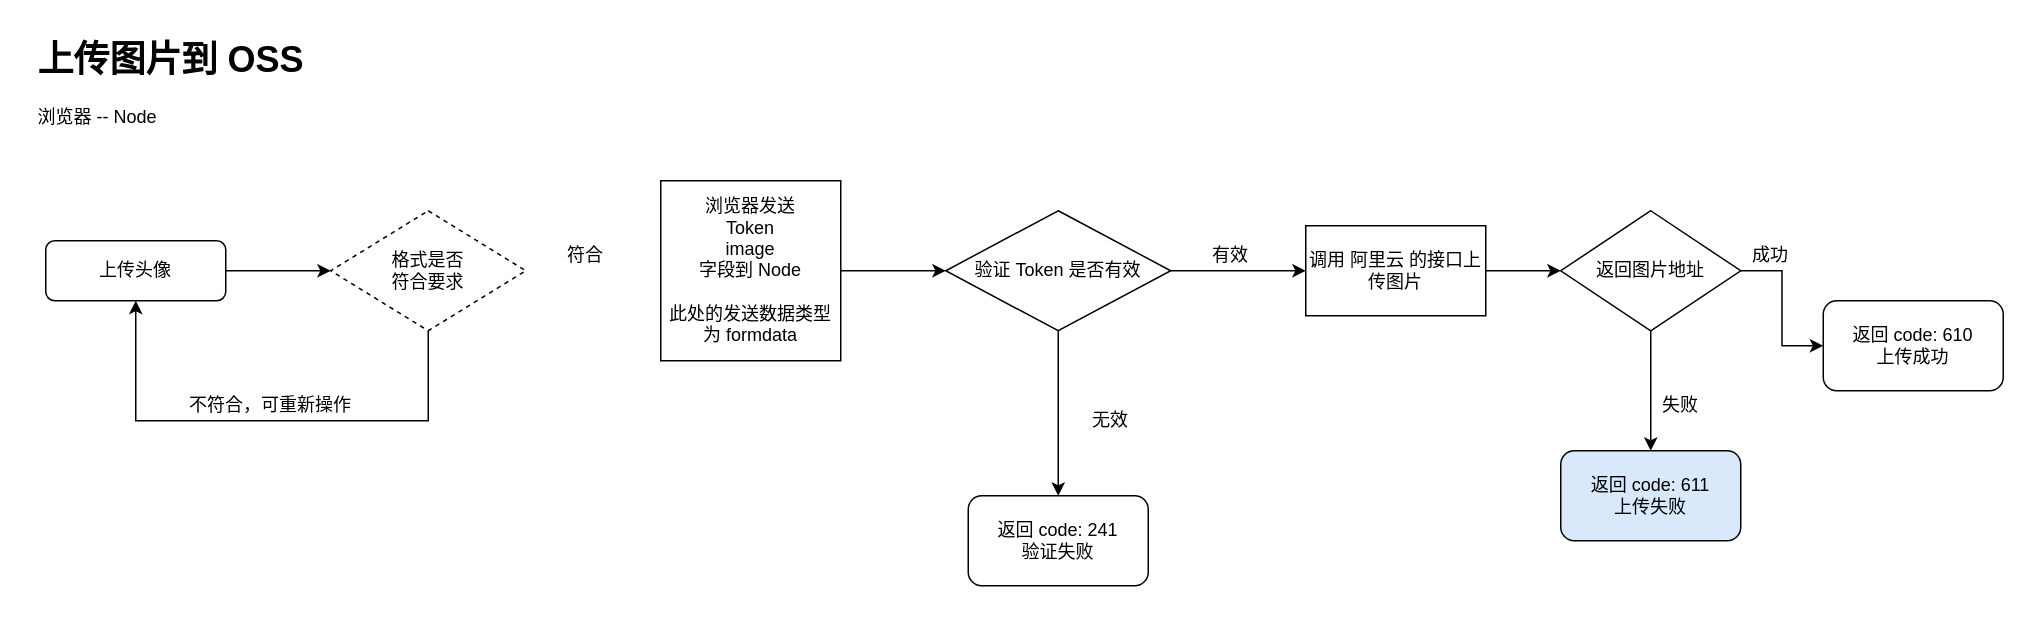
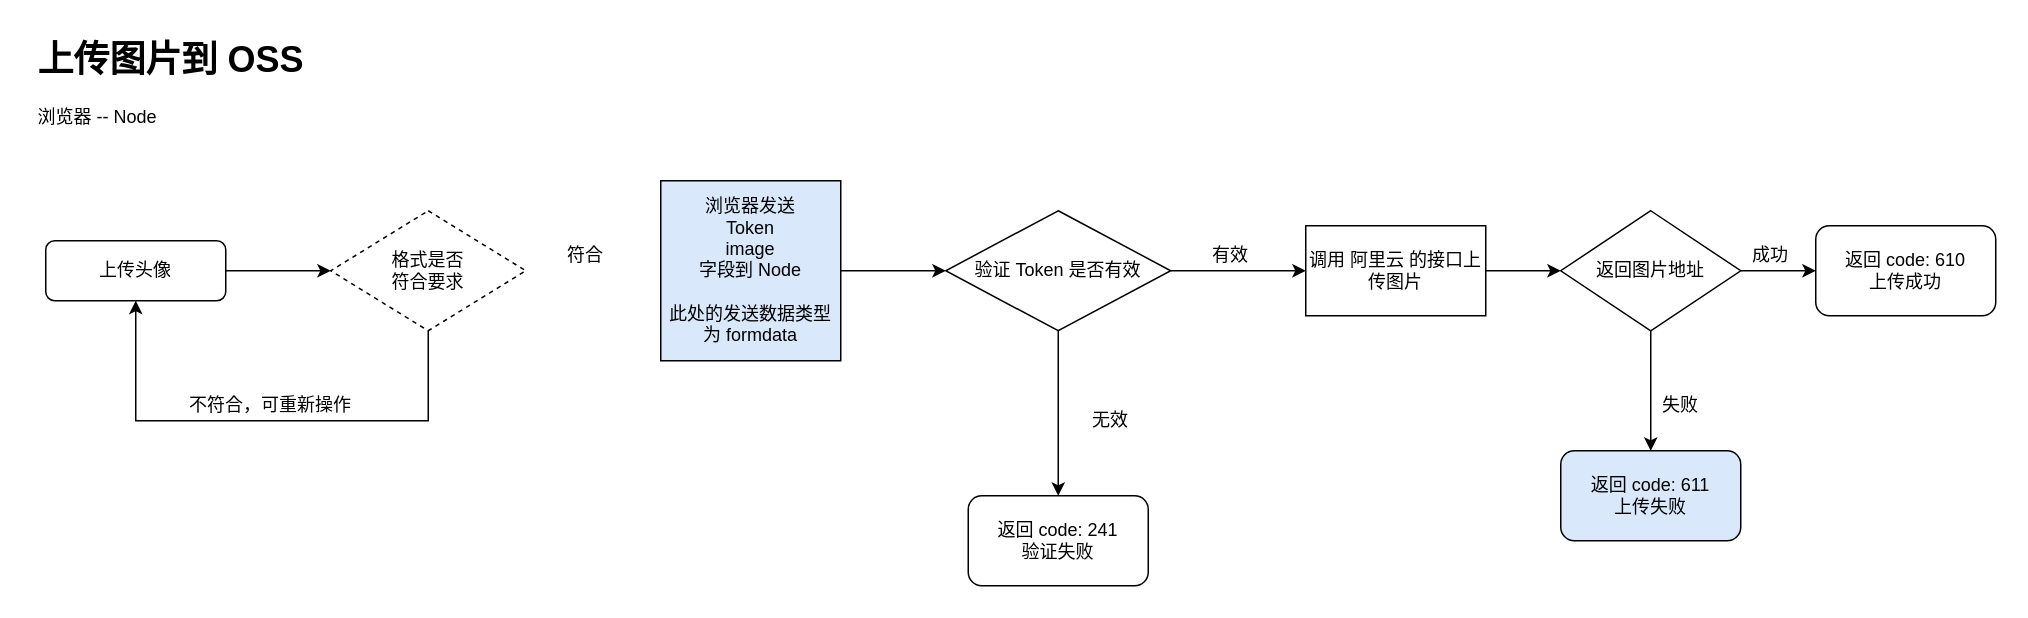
(751, 271) -> (751, 271)
(1913, 346) -> (1906, 271)
